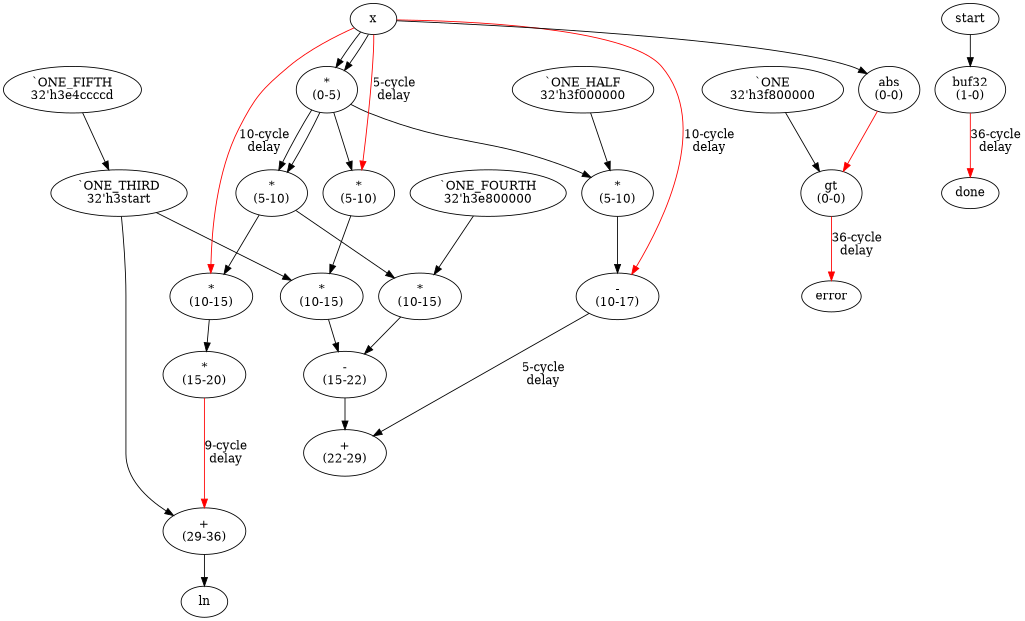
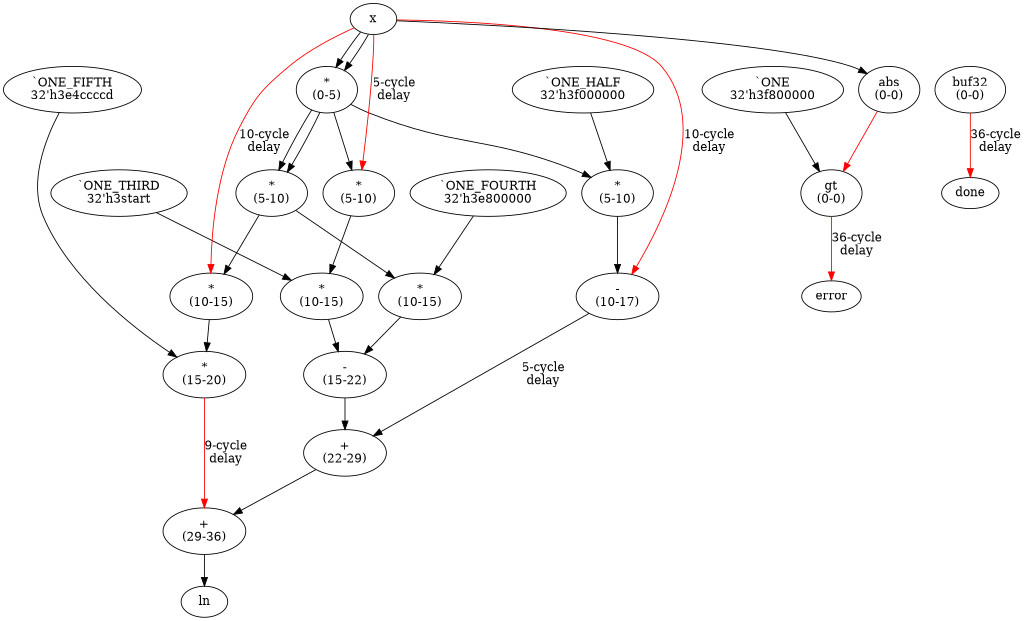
(970, 19) -> none
(970, 90) -> (970, 90)
(94, 137) -> (63, 251)
(126, 371) -> (279, 490)
